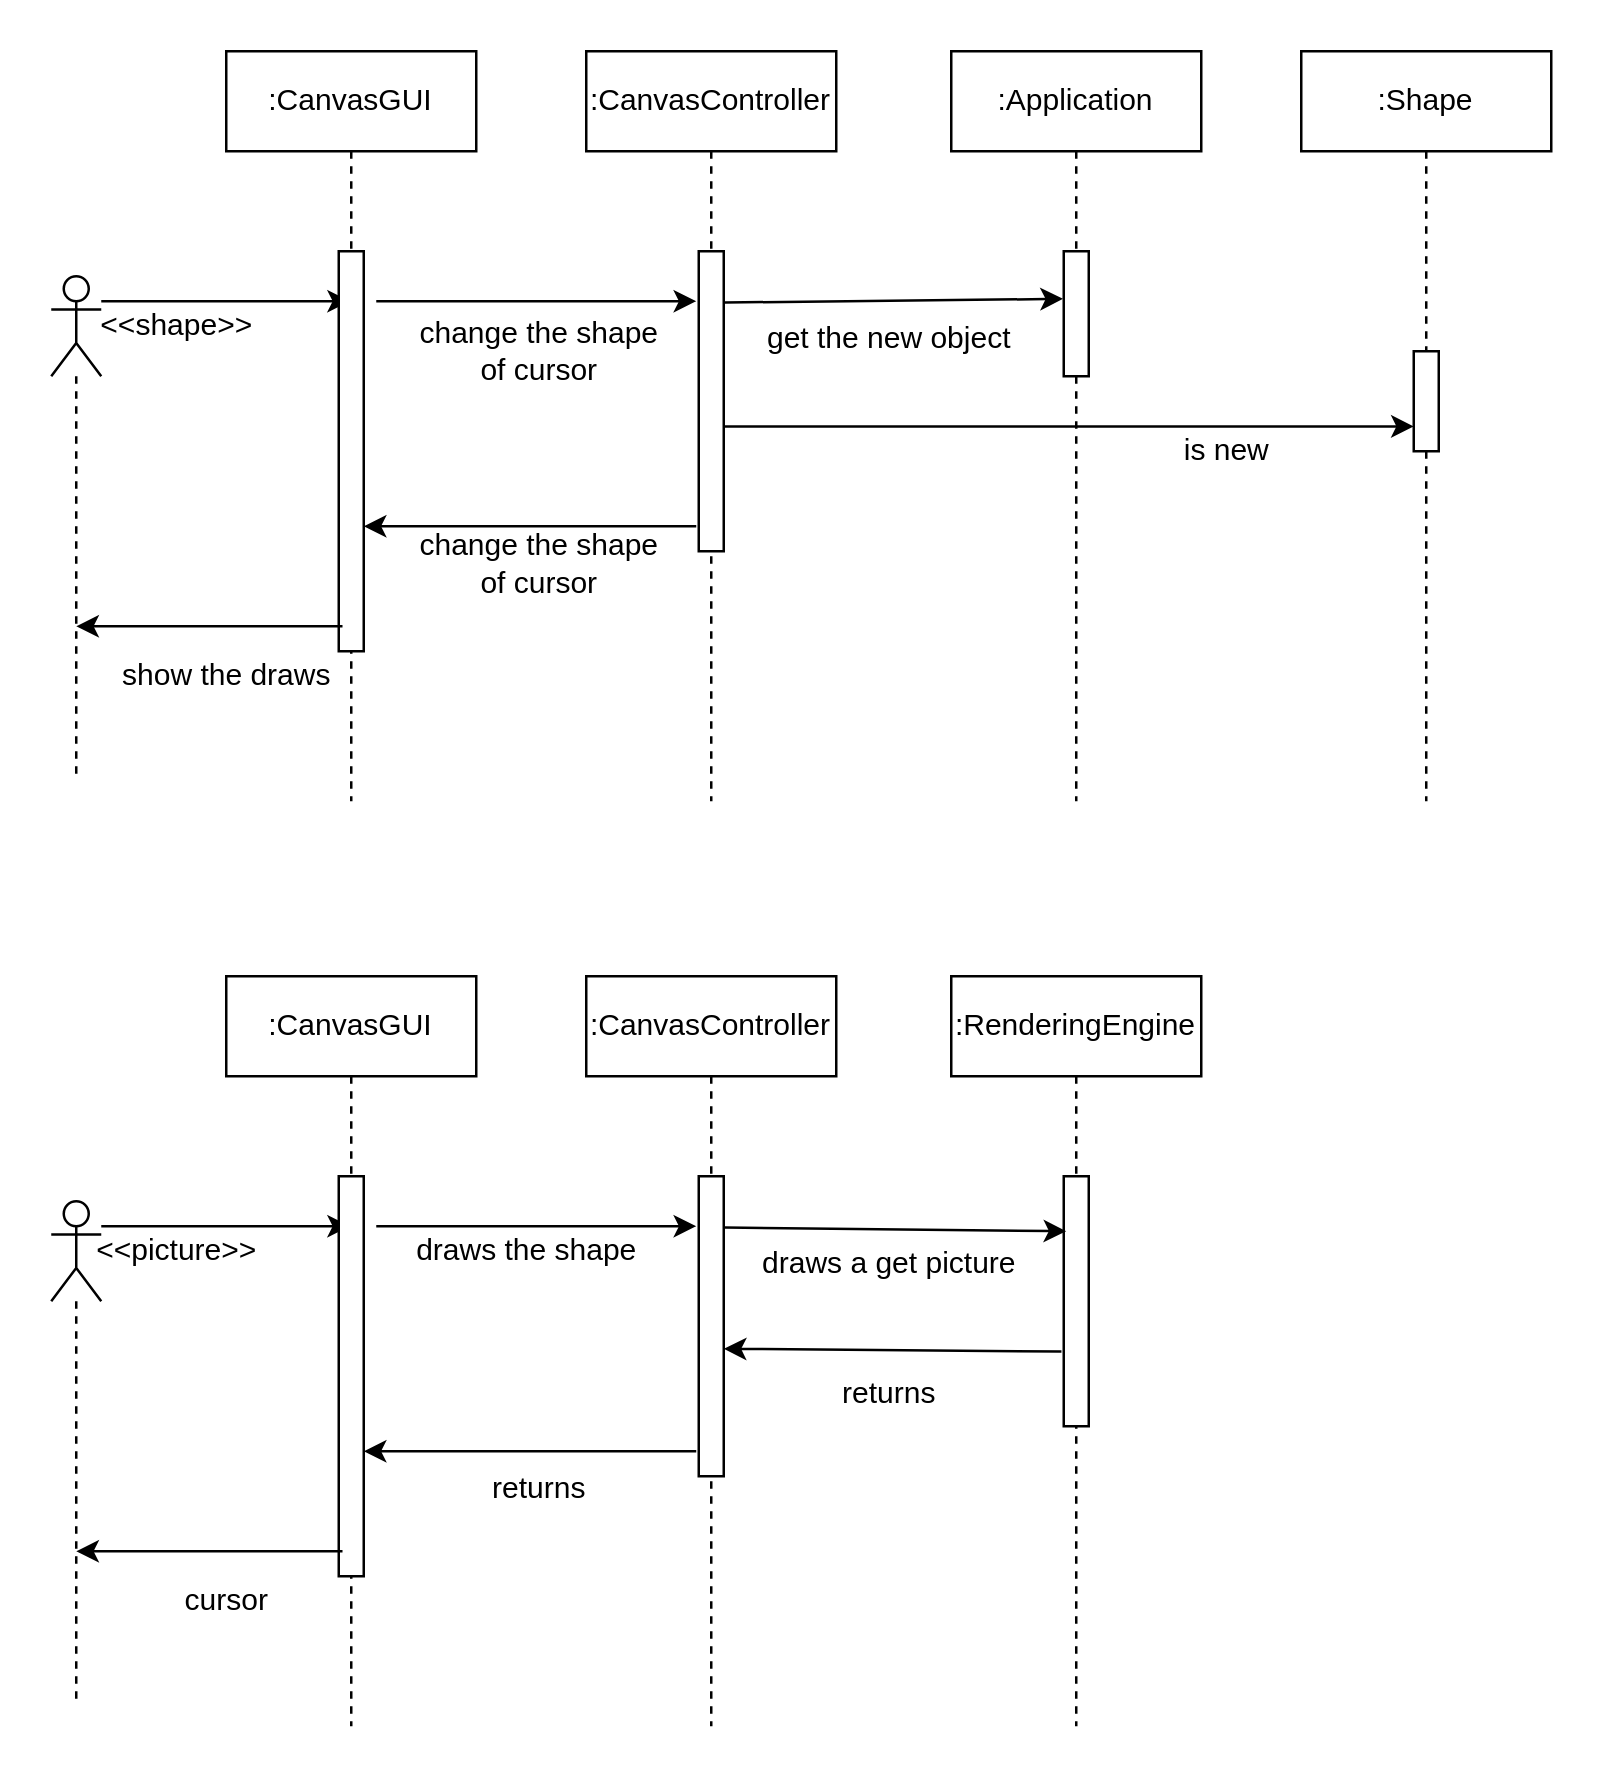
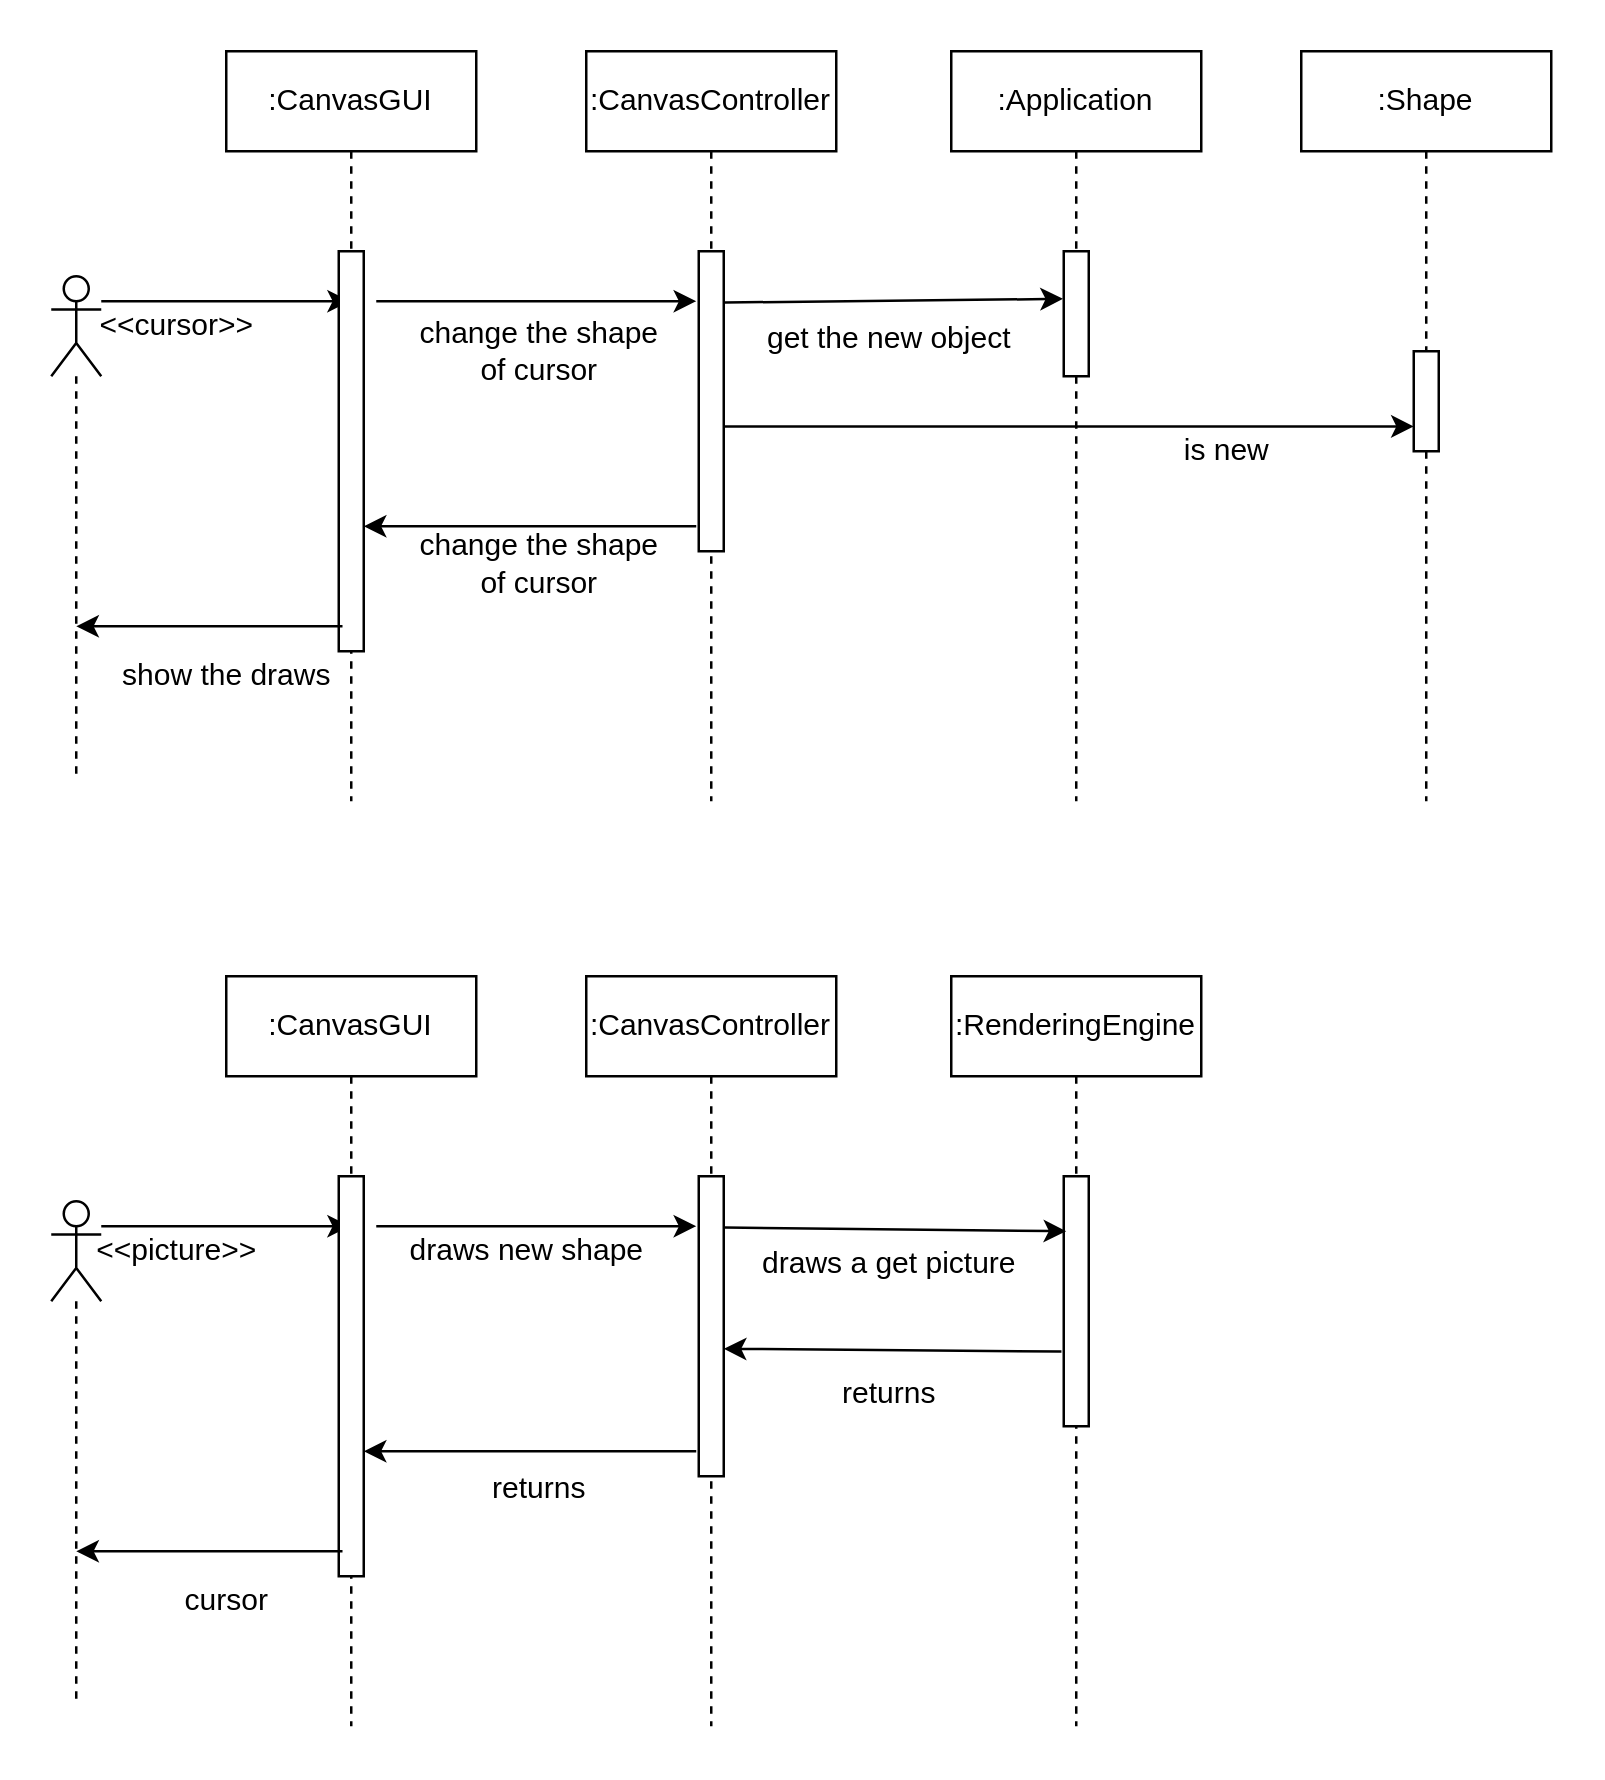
(178, 326) -> (178, 326)
(528, 1251) -> (528, 1251)
